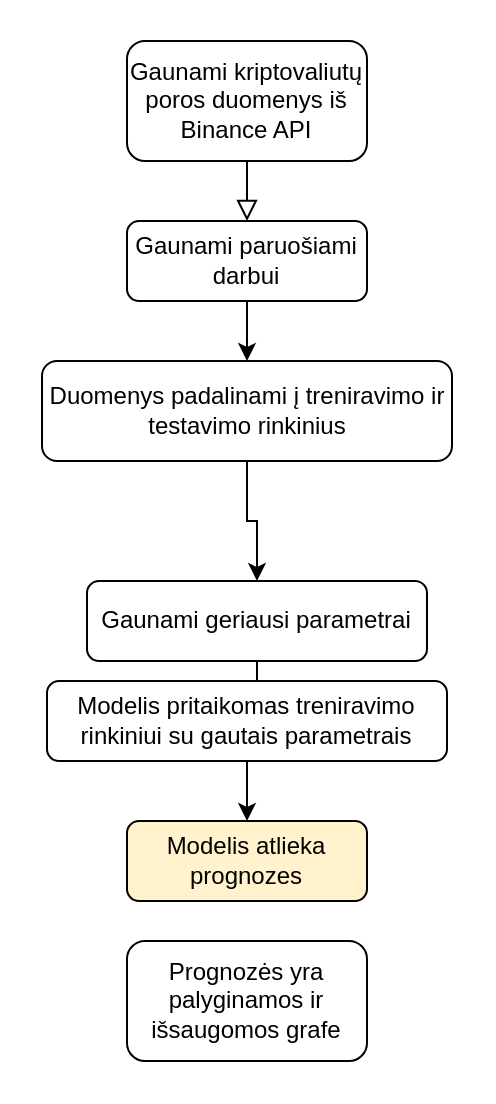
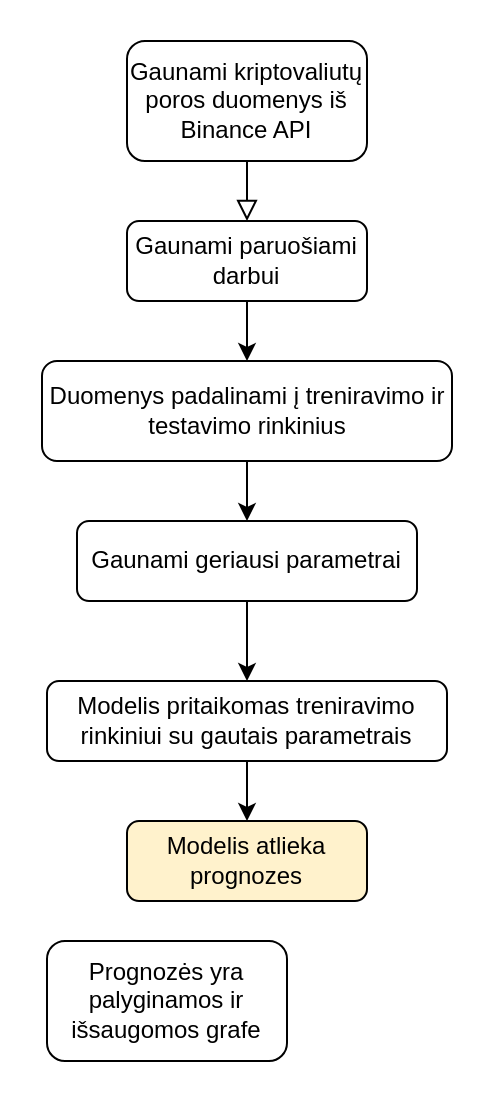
(257, 621) -> (247, 561)
(247, 1001) -> (167, 1001)
